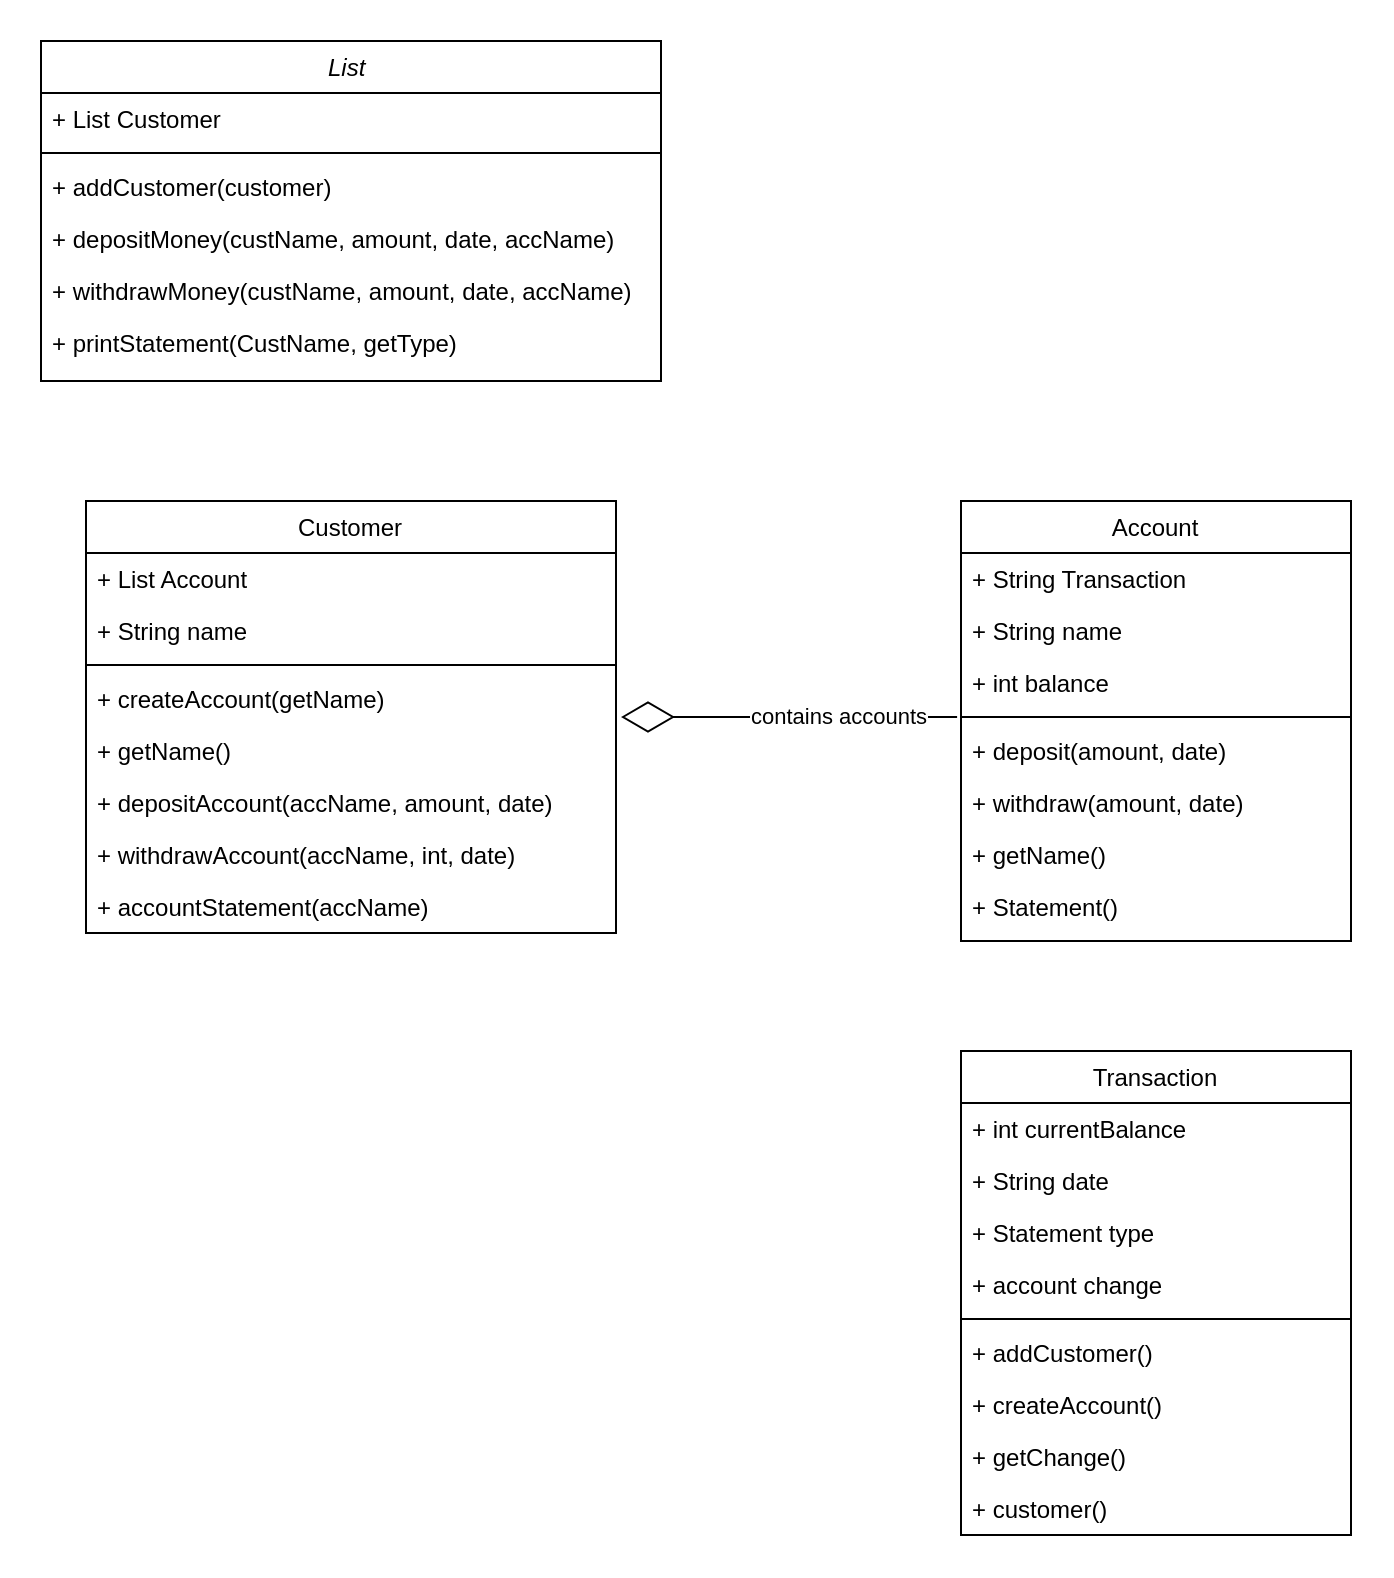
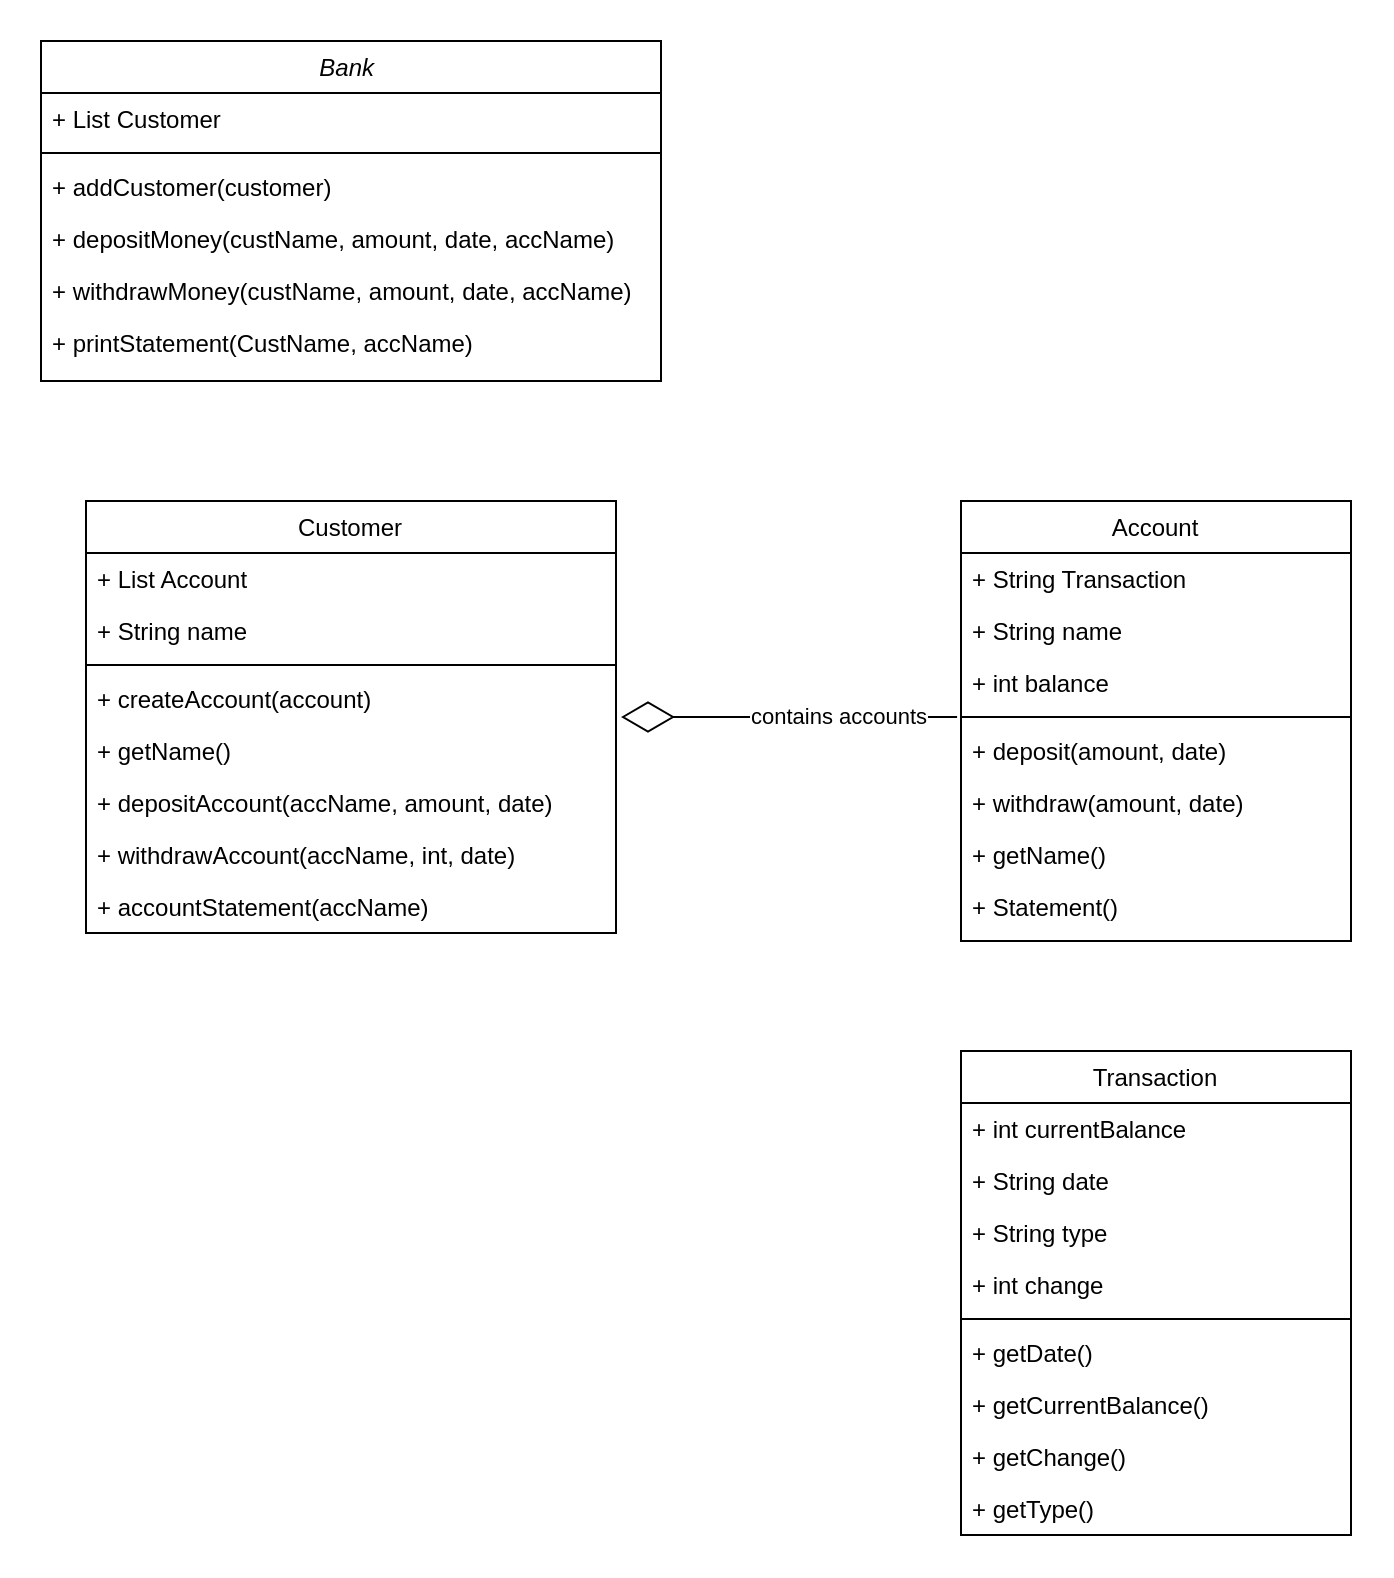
(350, 68) -> (350, 68)
(275, 344) -> (275, 344)
(255, 700) -> (255, 700)
(1073, 1234) -> (1050, 1234)
(1073, 1286) -> (1043, 1286)
(1070, 1354) -> (1043, 1354)
(1083, 1406) -> (1107, 1406)
(1050, 1510) -> (1043, 1510)
